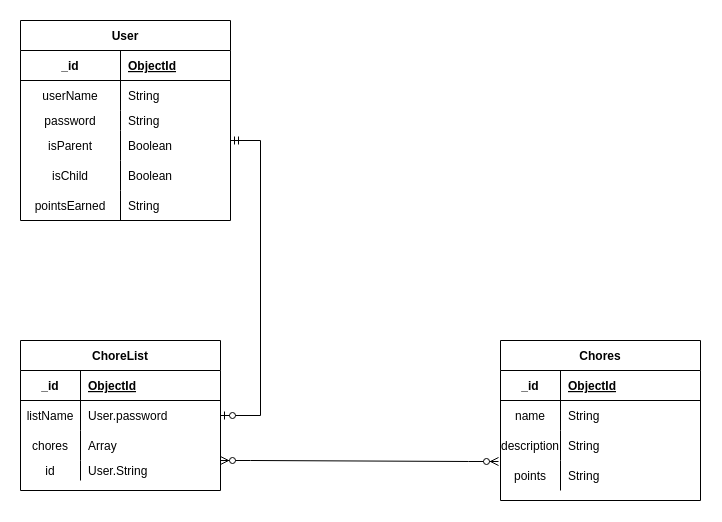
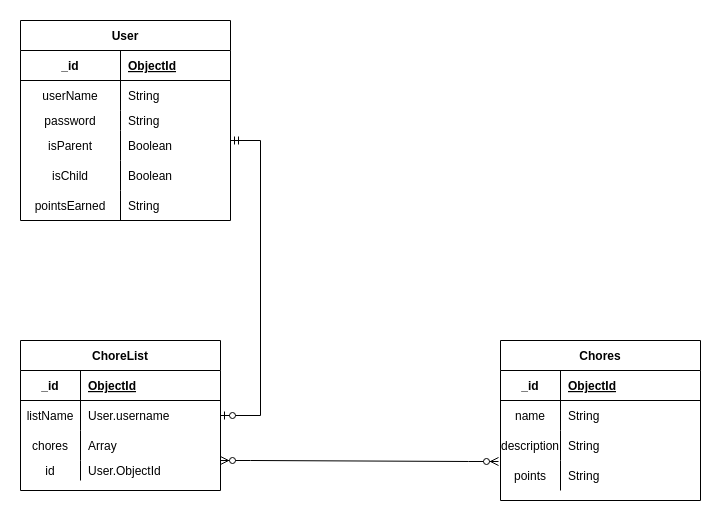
(130, 416) -> (130, 416)
(122, 471) -> (130, 471)
